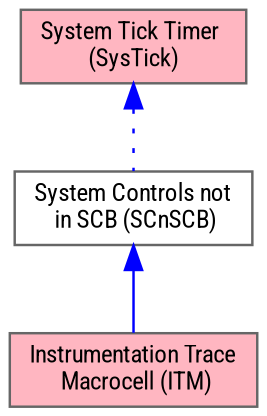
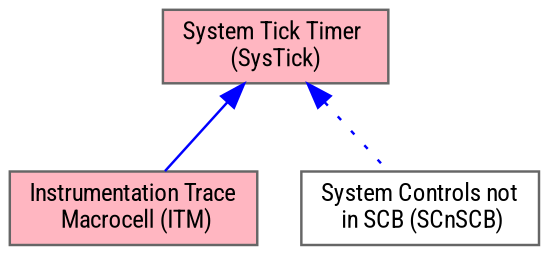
(134, 302) -> (196, 137)
